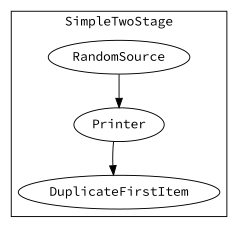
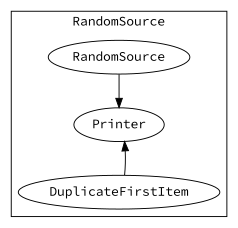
(119, 22) -> (119, 22)
(113, 154) -> (125, 163)
